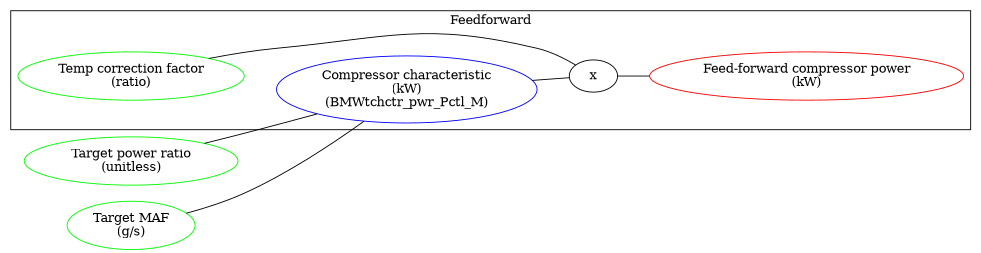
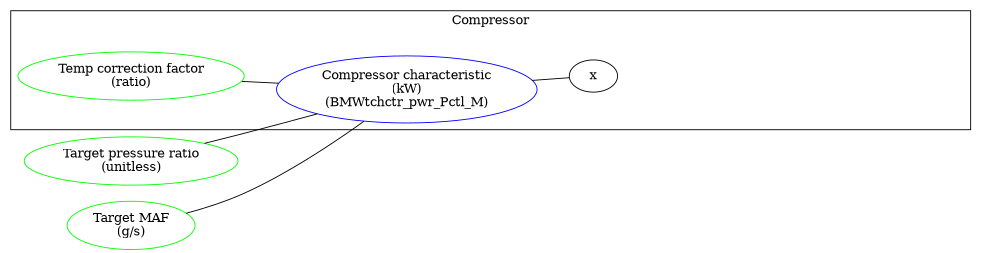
(491, 21) -> (491, 21)
(394, 35) -> (260, 82)
(807, 76) -> none
(131, 161) -> (131, 161)
